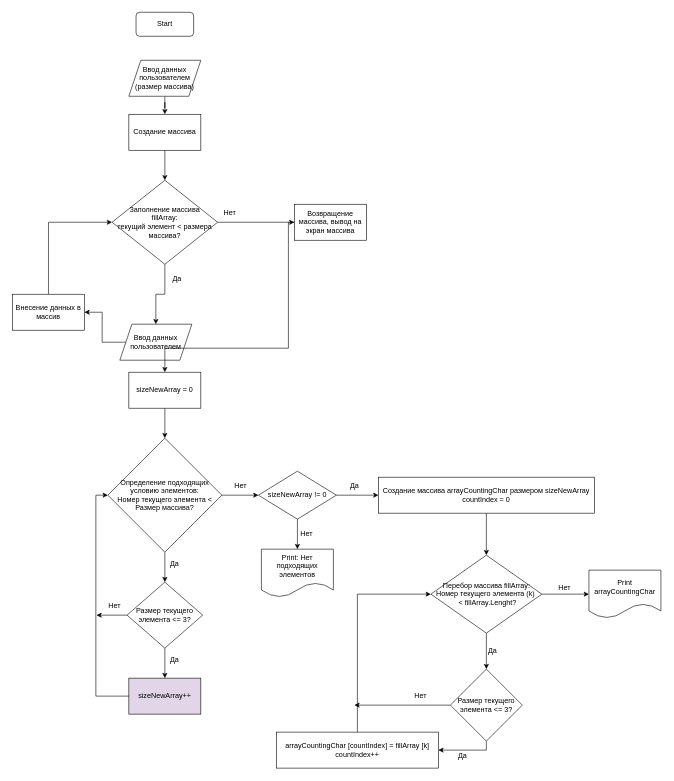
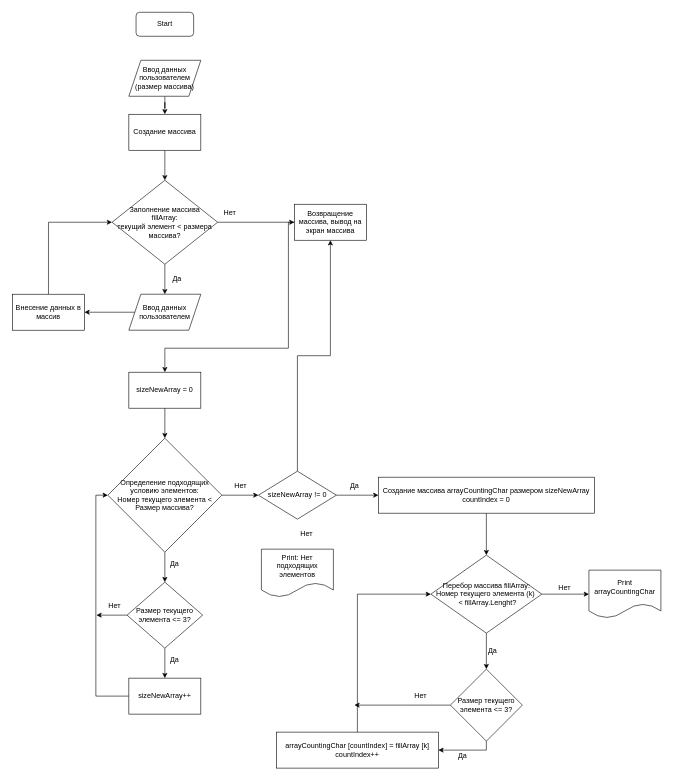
(156, 342) -> (165, 312)
(297, 532) -> (297, 413)
(165, 696) -> (165, 696)
